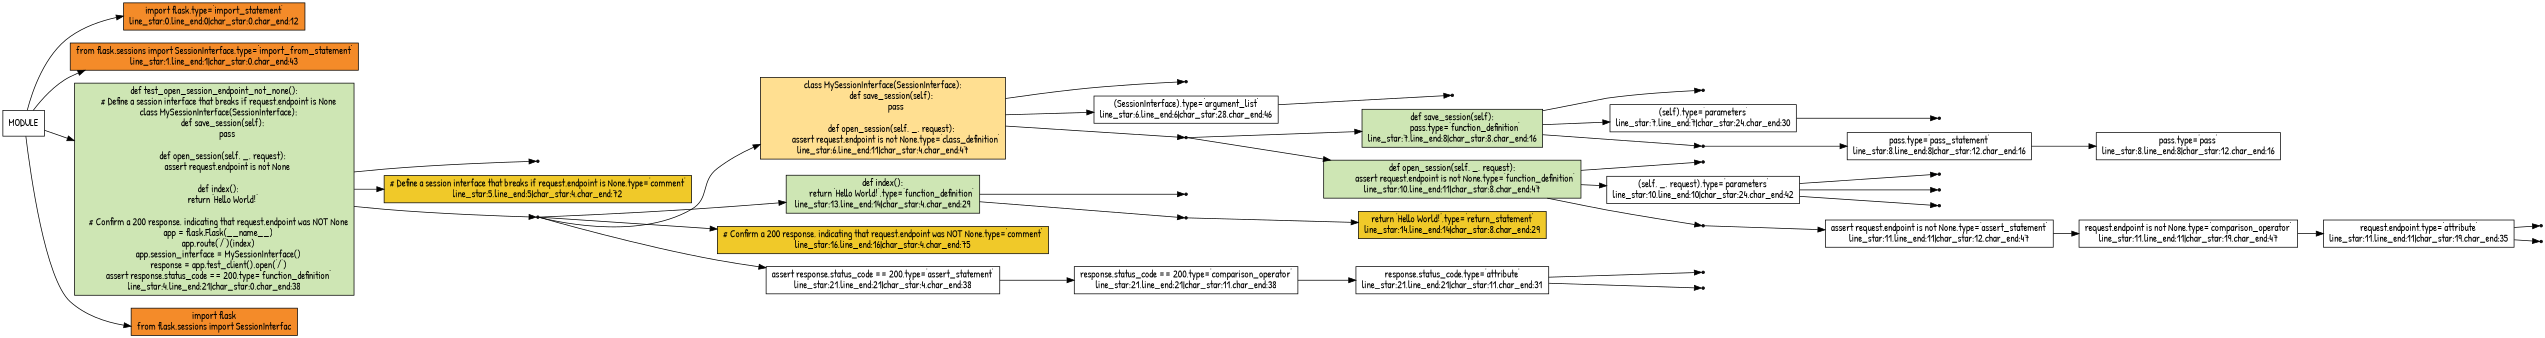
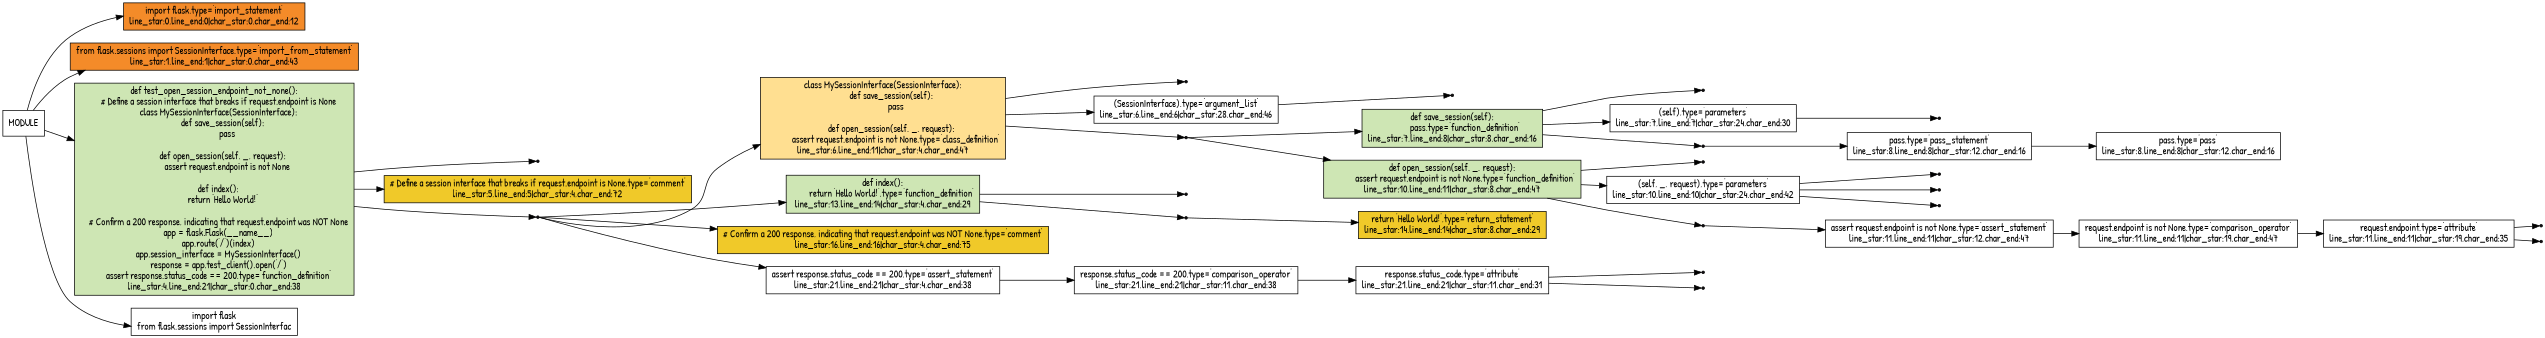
(214, 322) -> (214, 322)
